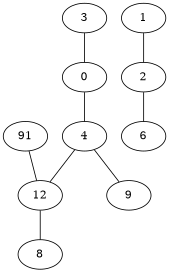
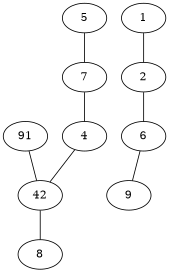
(85, 18) -> (85, 18)
(85, 77) -> (85, 77)
(107, 166) -> (136, 166)
(40, 195) -> (40, 195)
